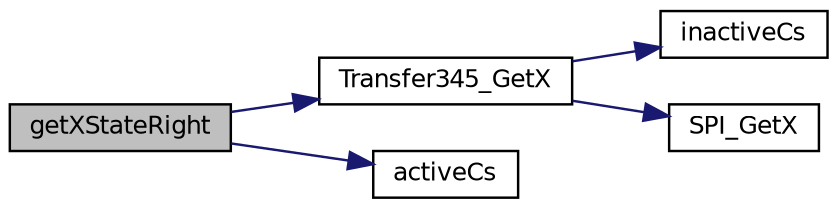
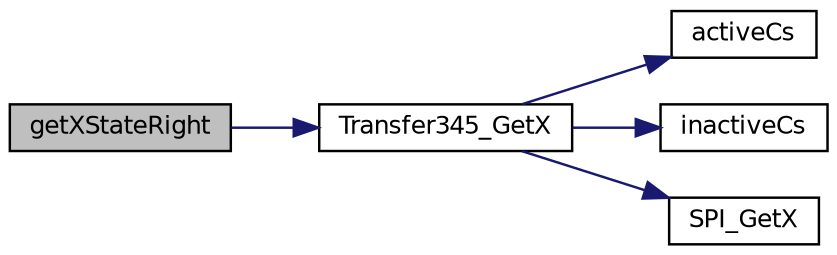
(290, 152) -> (584, 84)
